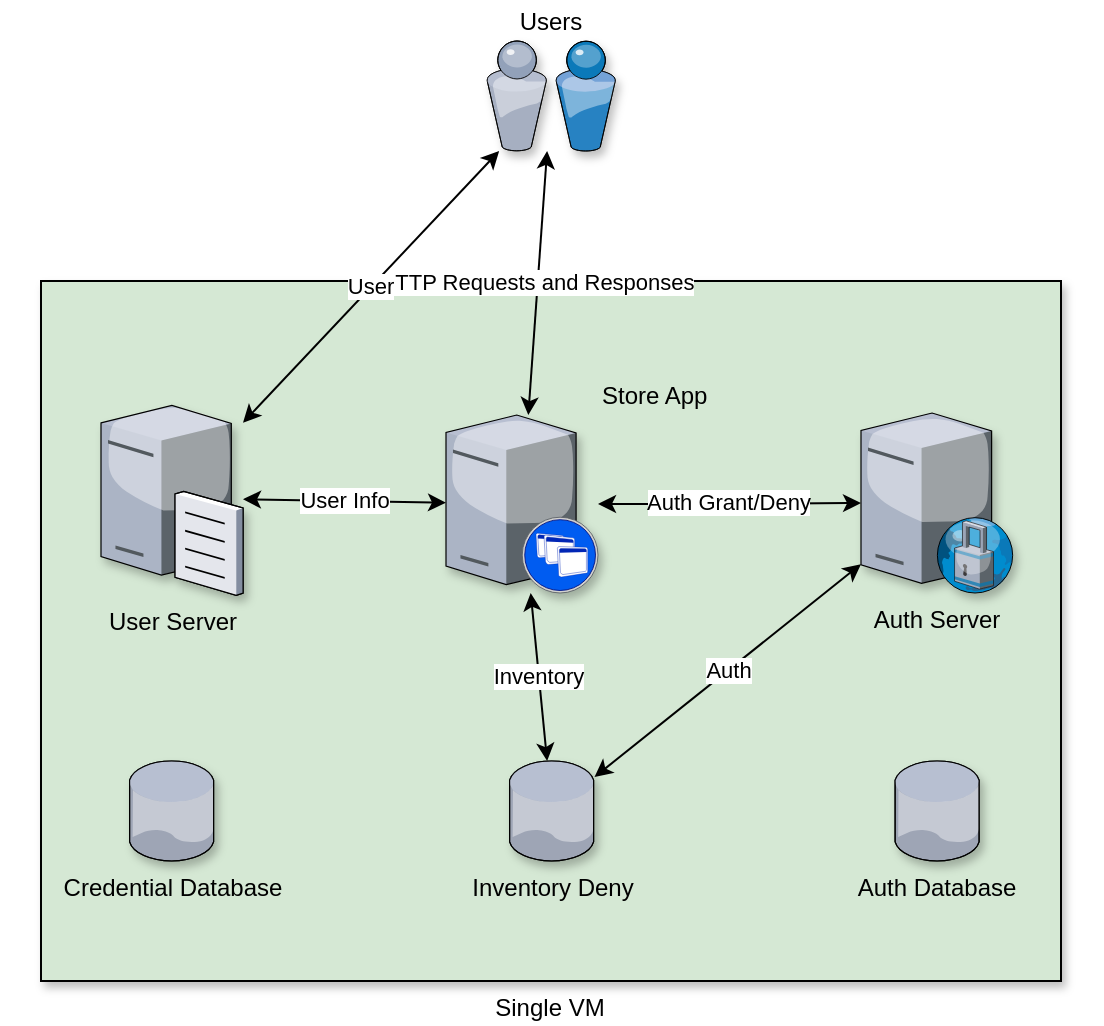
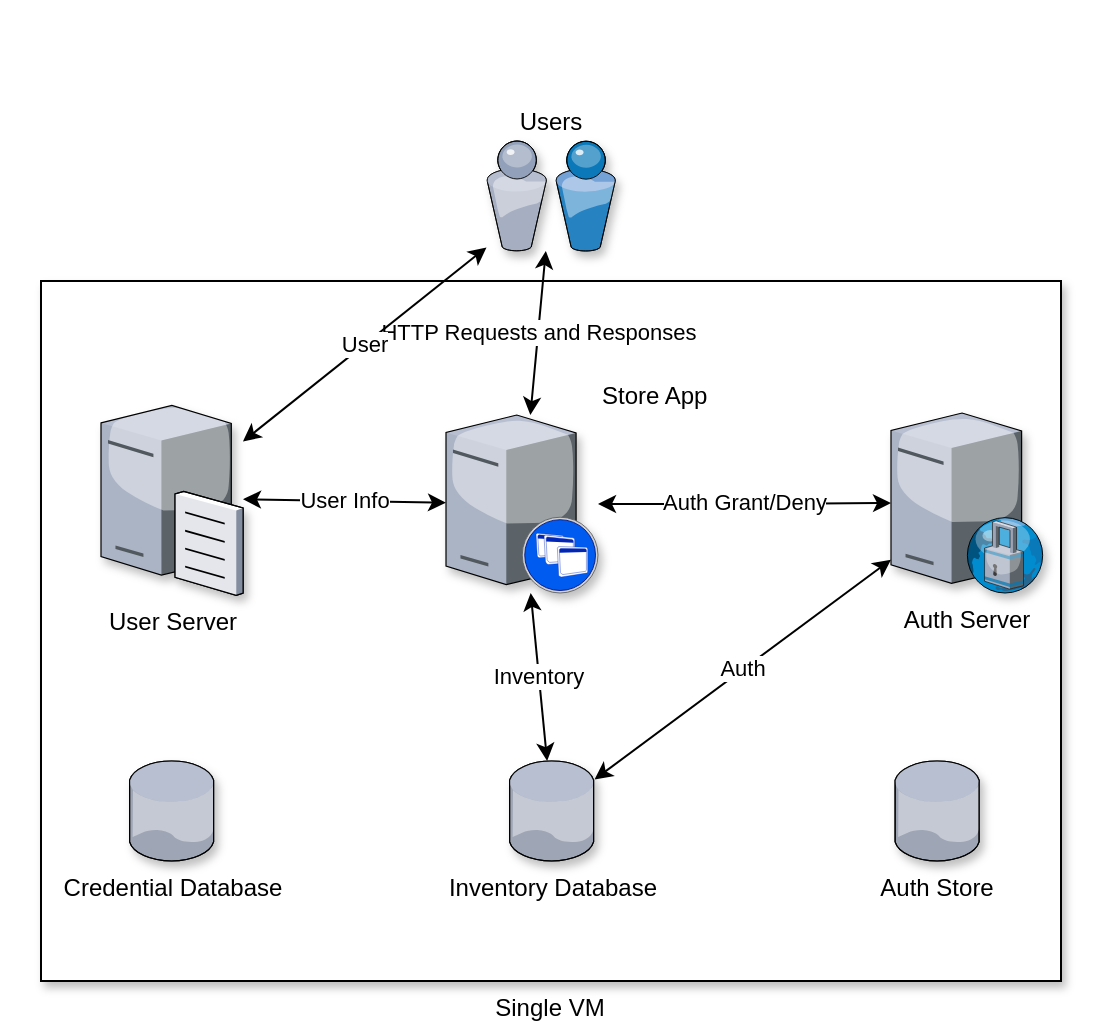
(551, 96) -> (551, 196)
(938, 503) -> (968, 503)
(551, 631) -> (551, 631)
(554, 889) -> (554, 889)
(938, 889) -> (938, 889)
